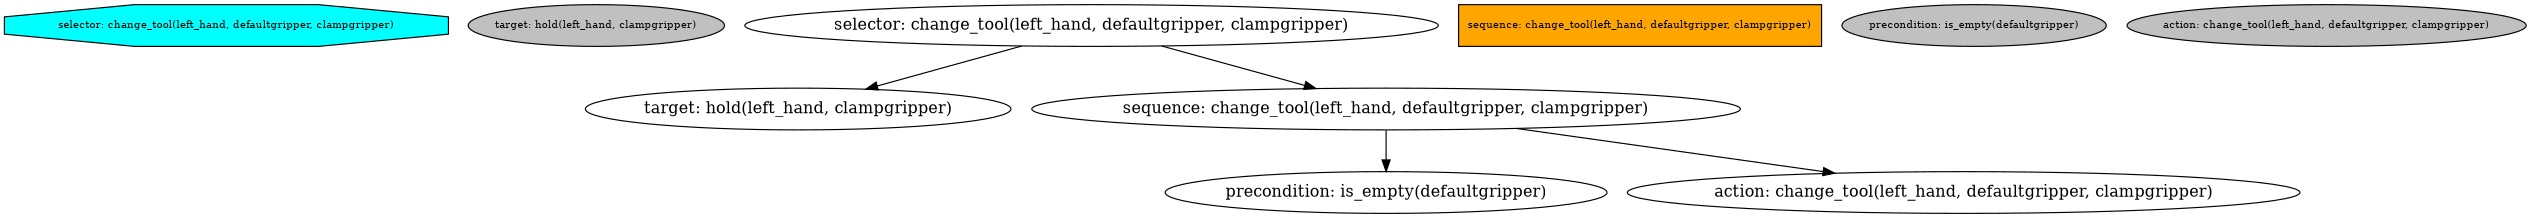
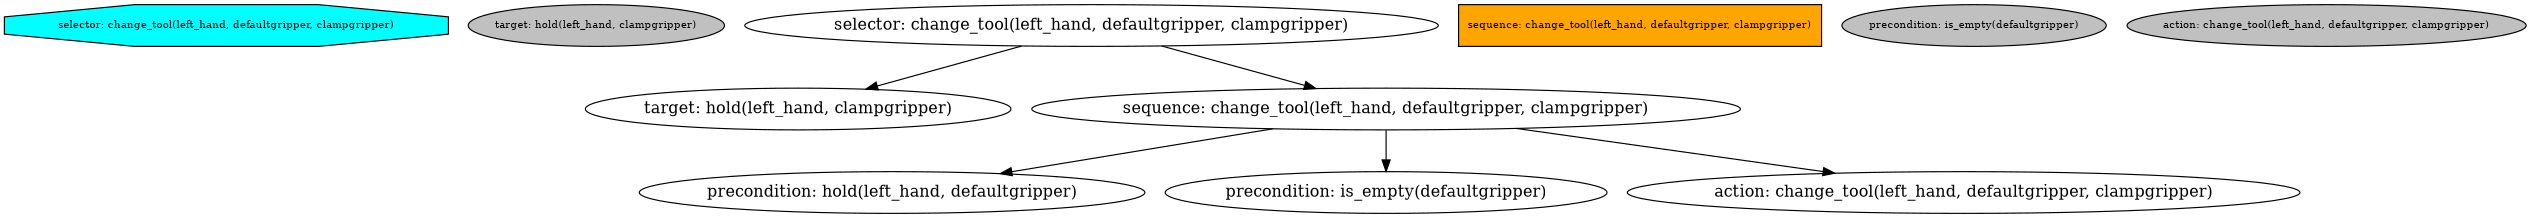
none -> (892, 193)
